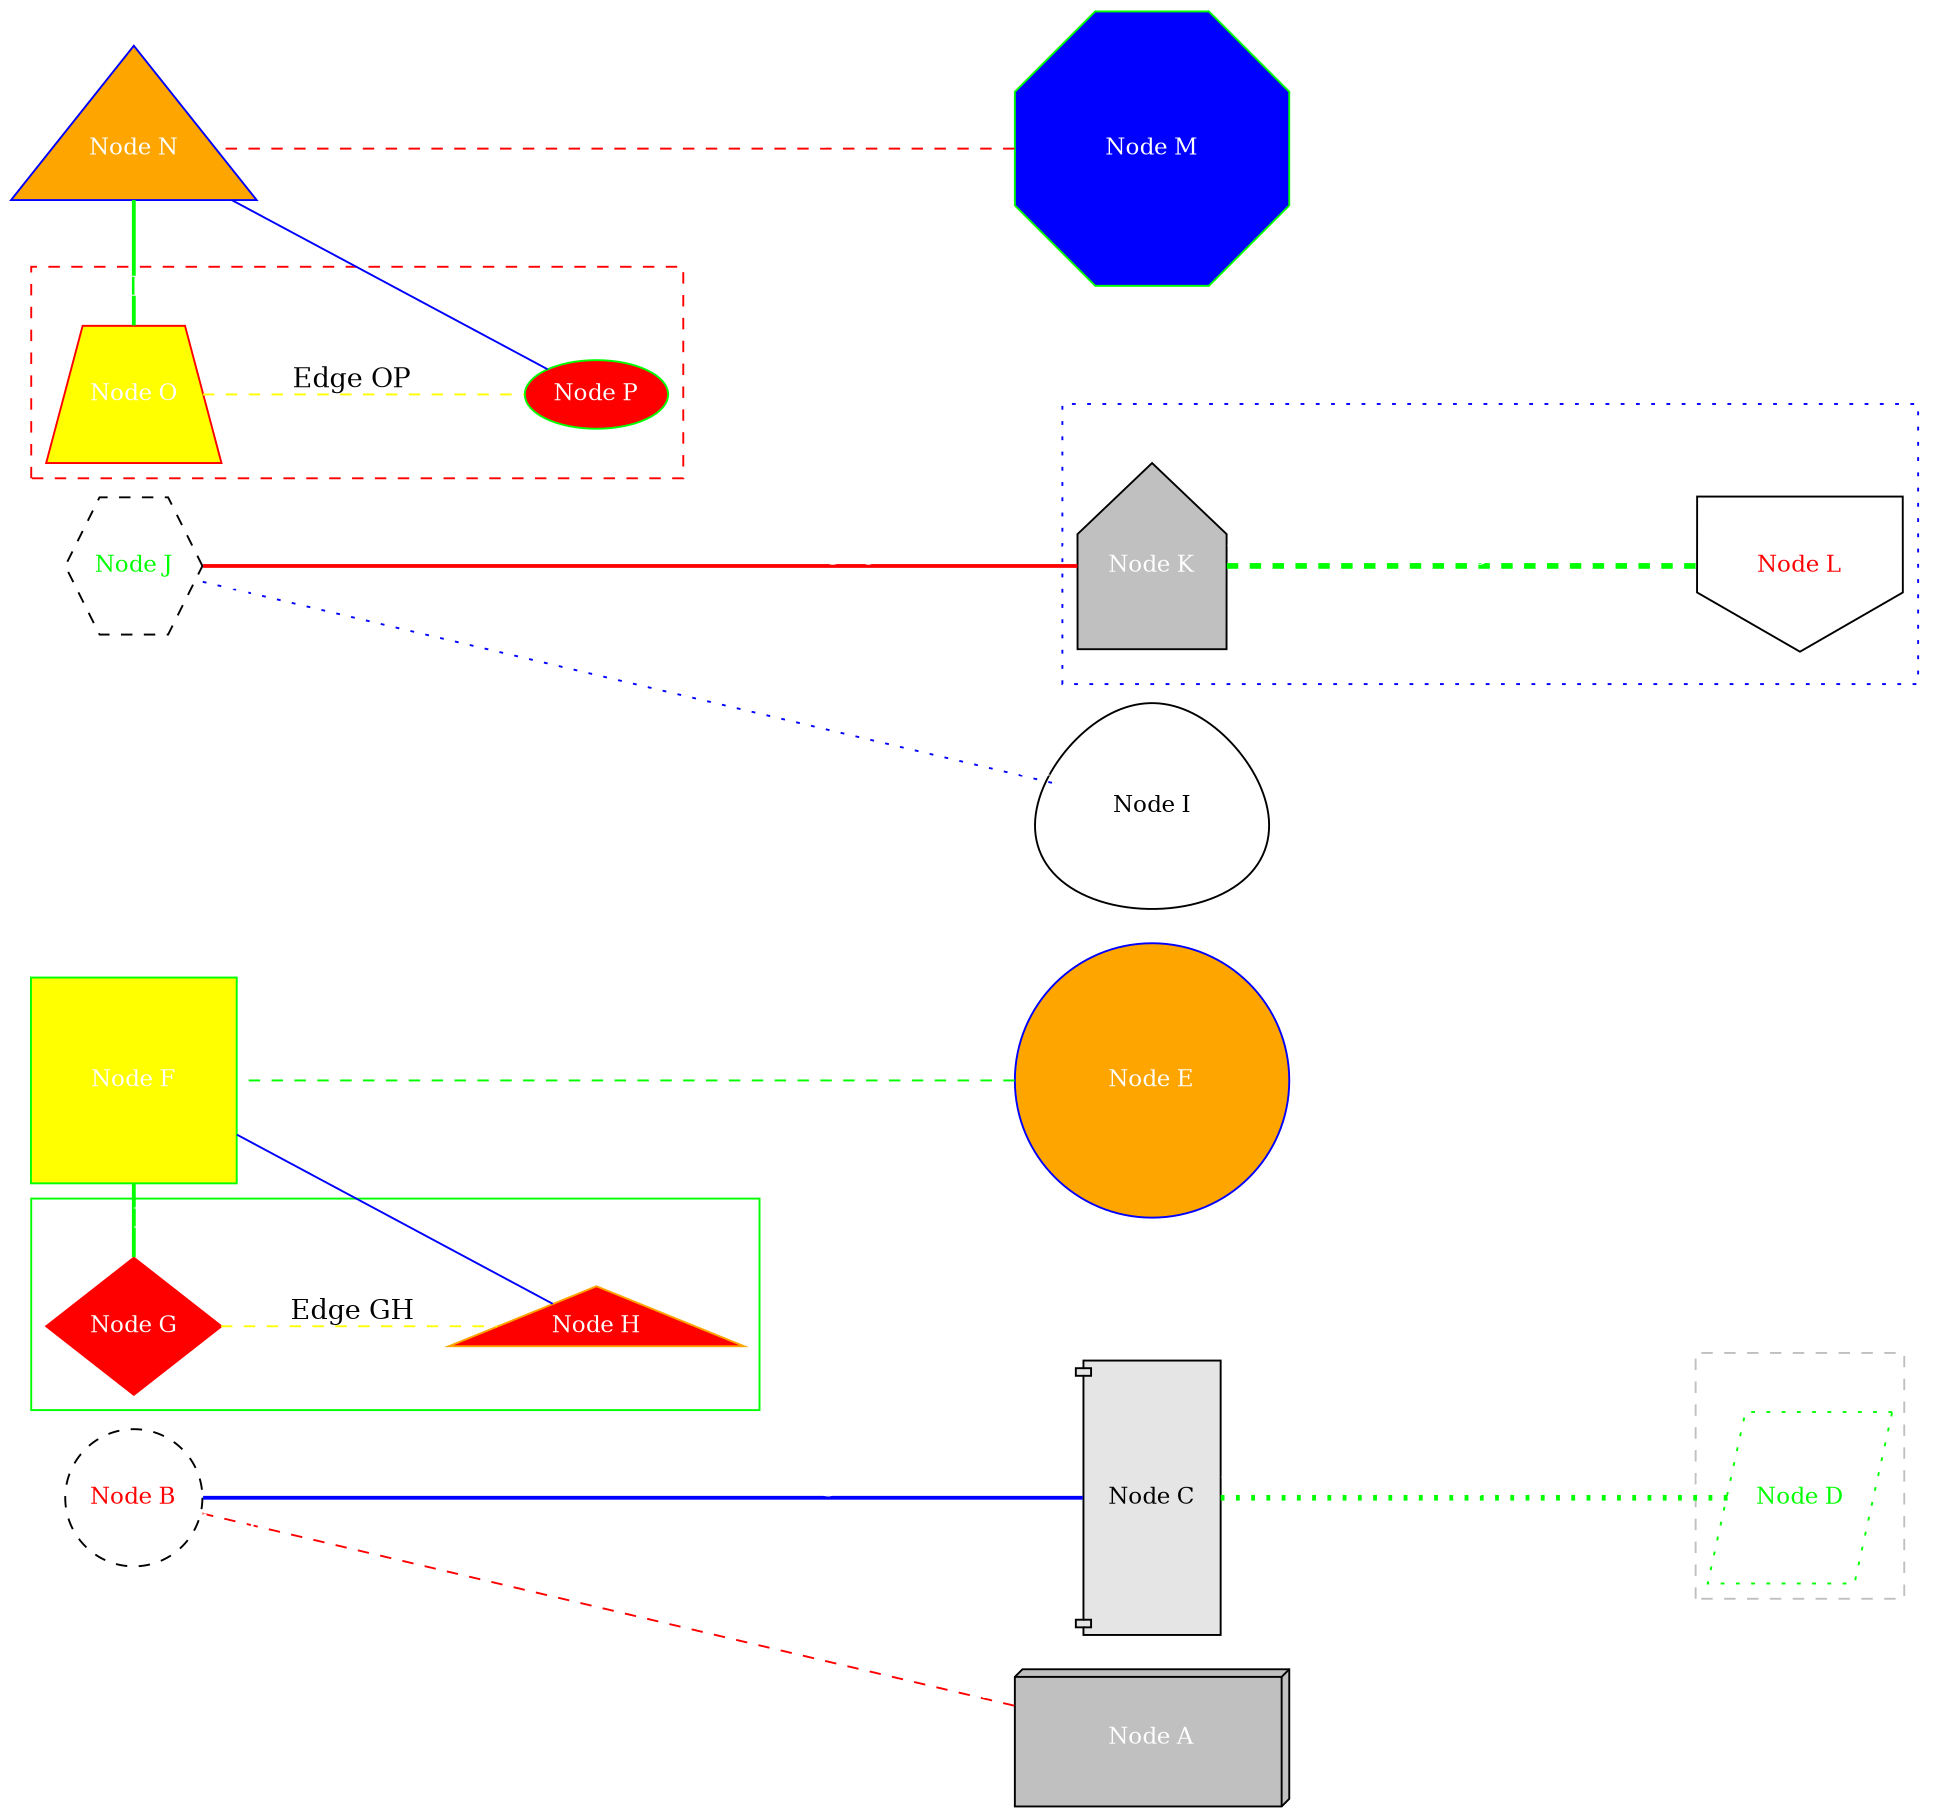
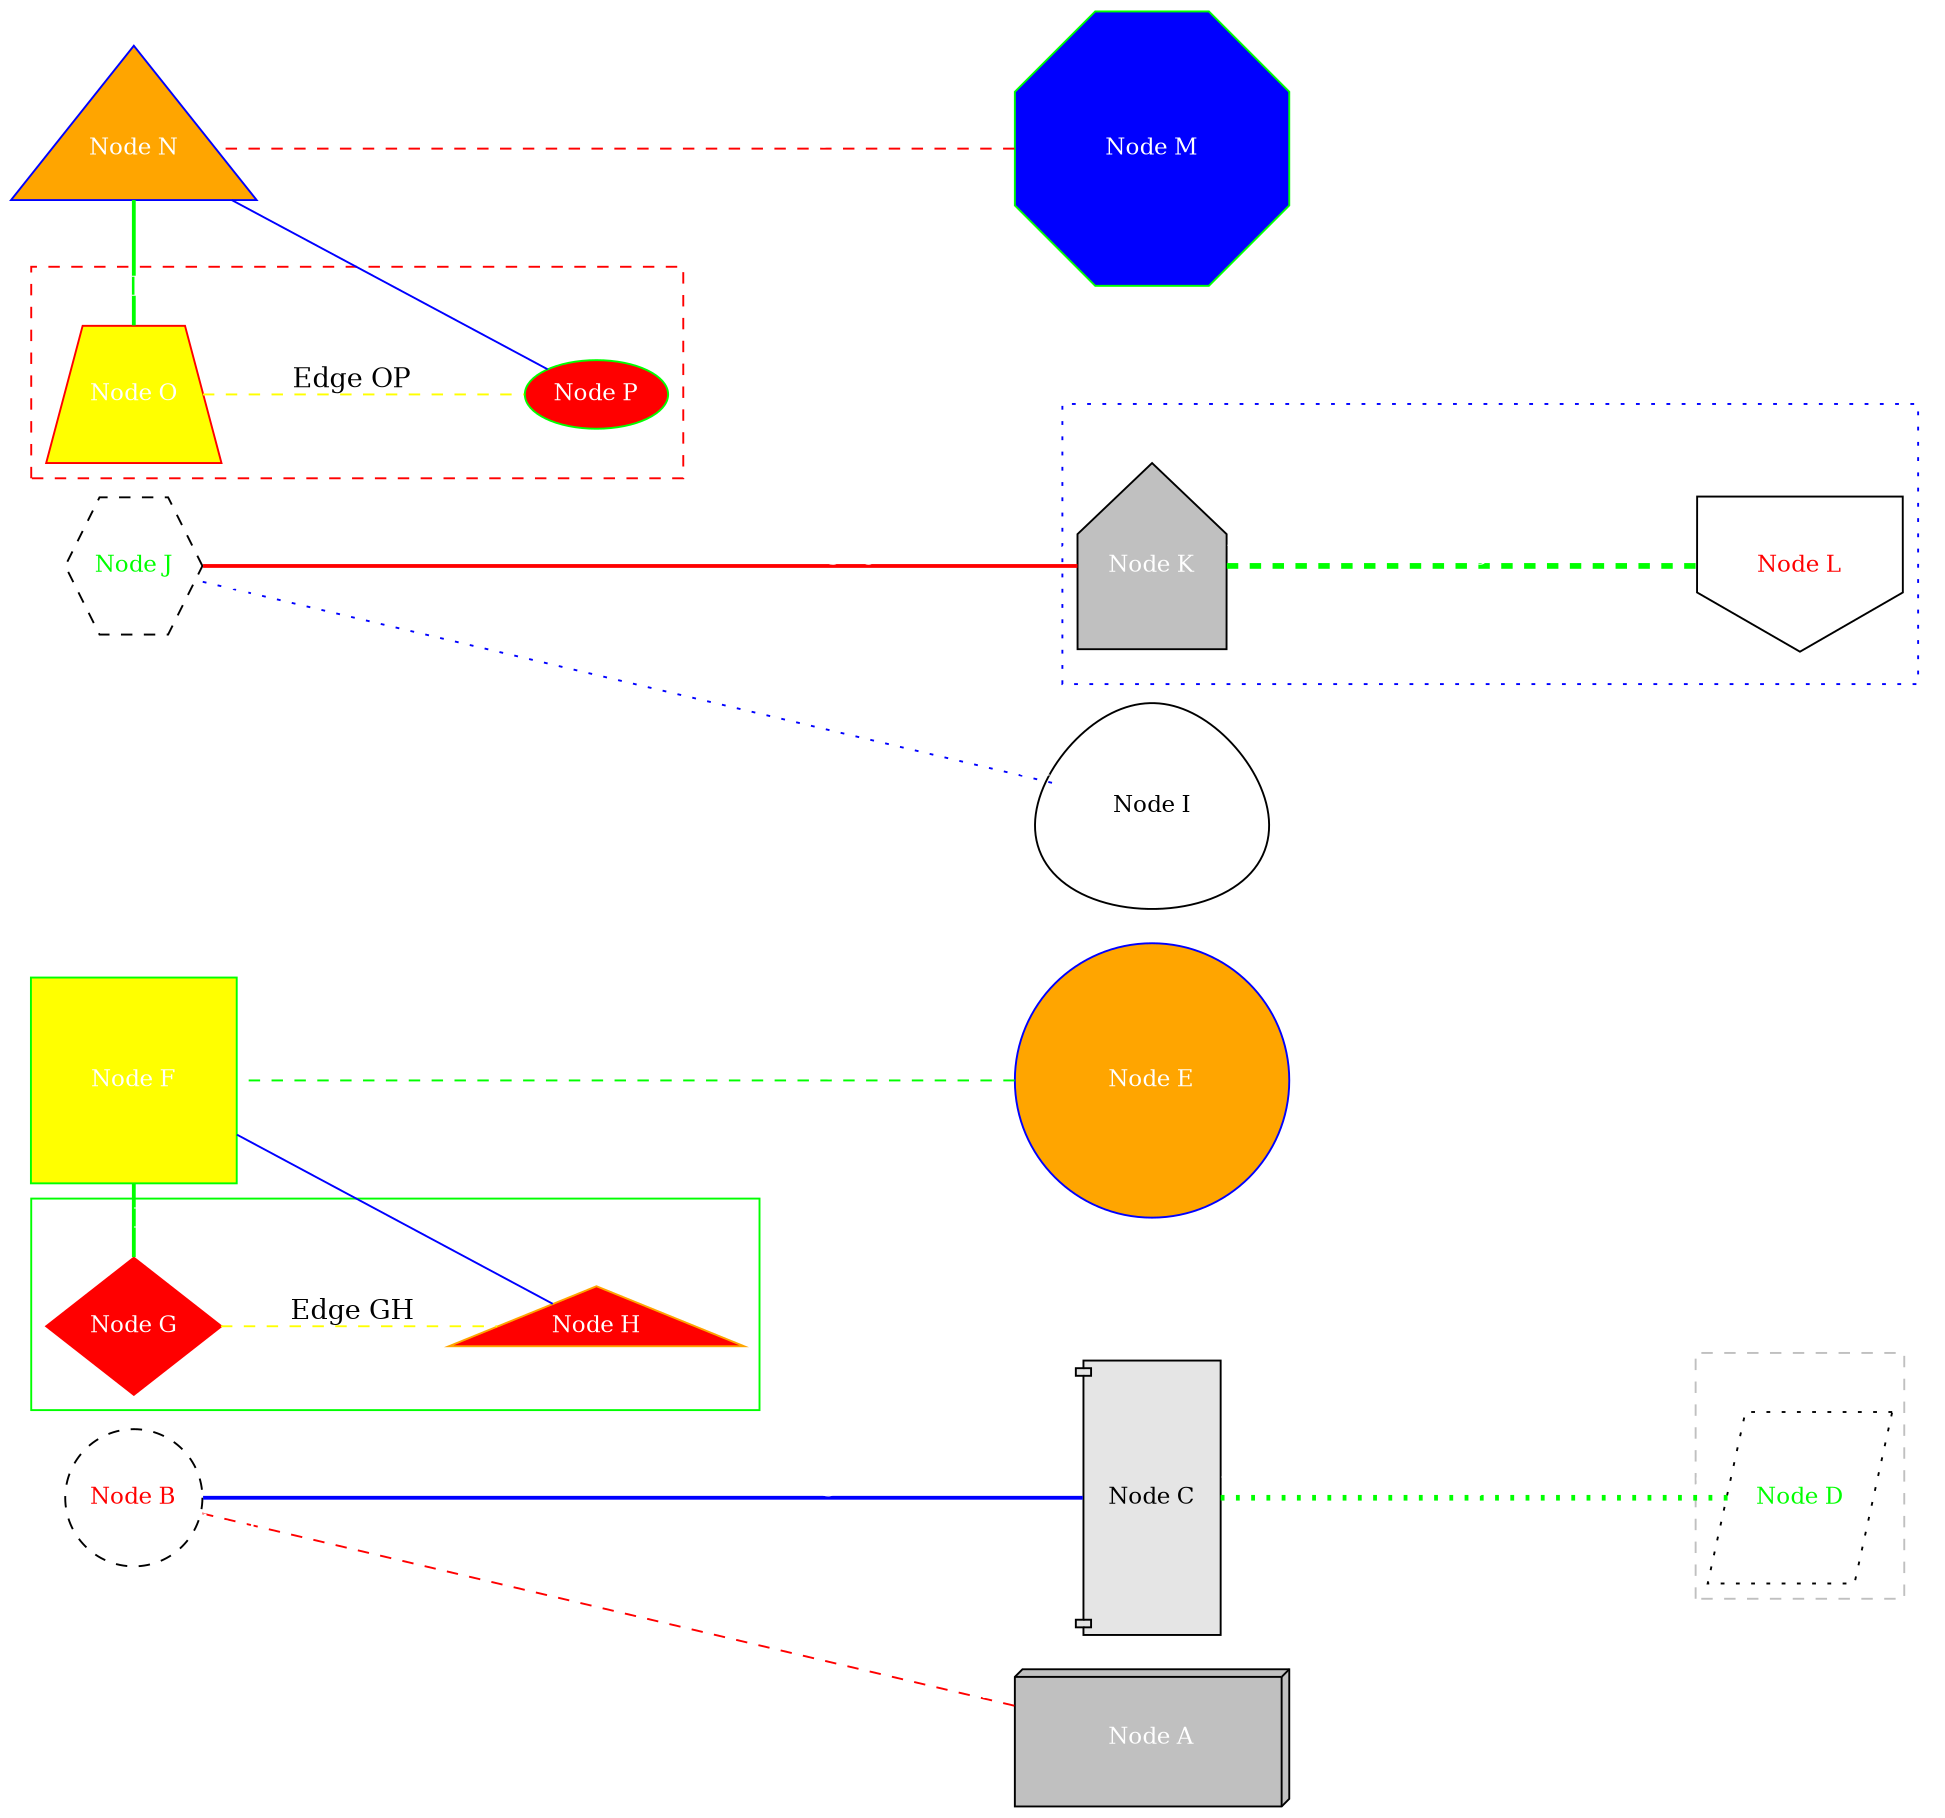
(1800, 1498) -> (1800, 1498)
